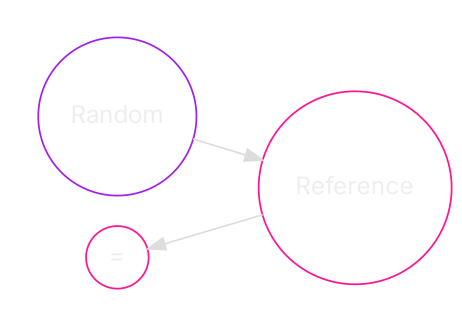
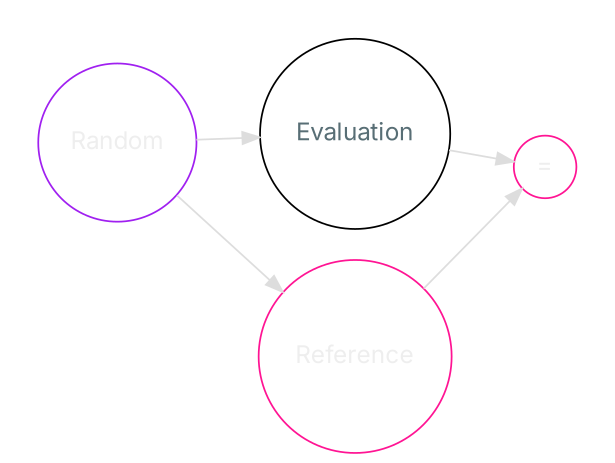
none -> (355, 134)
